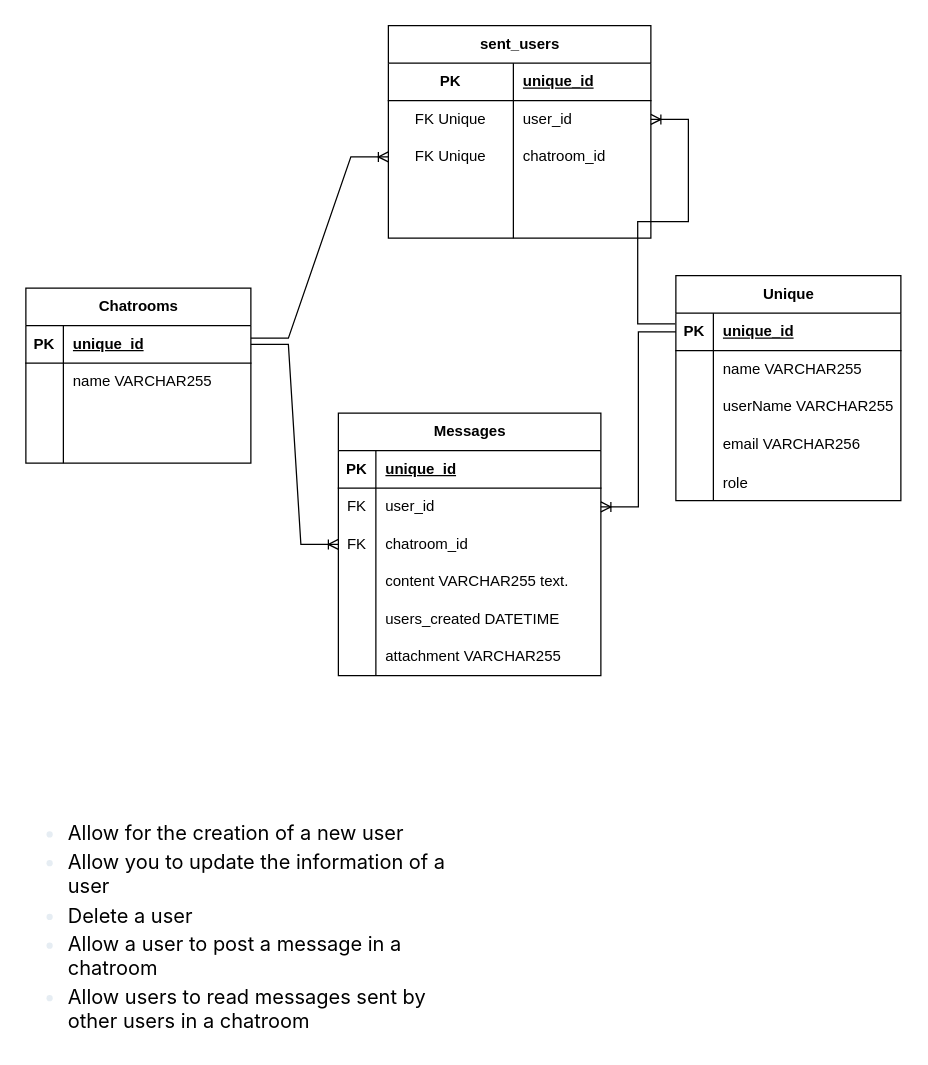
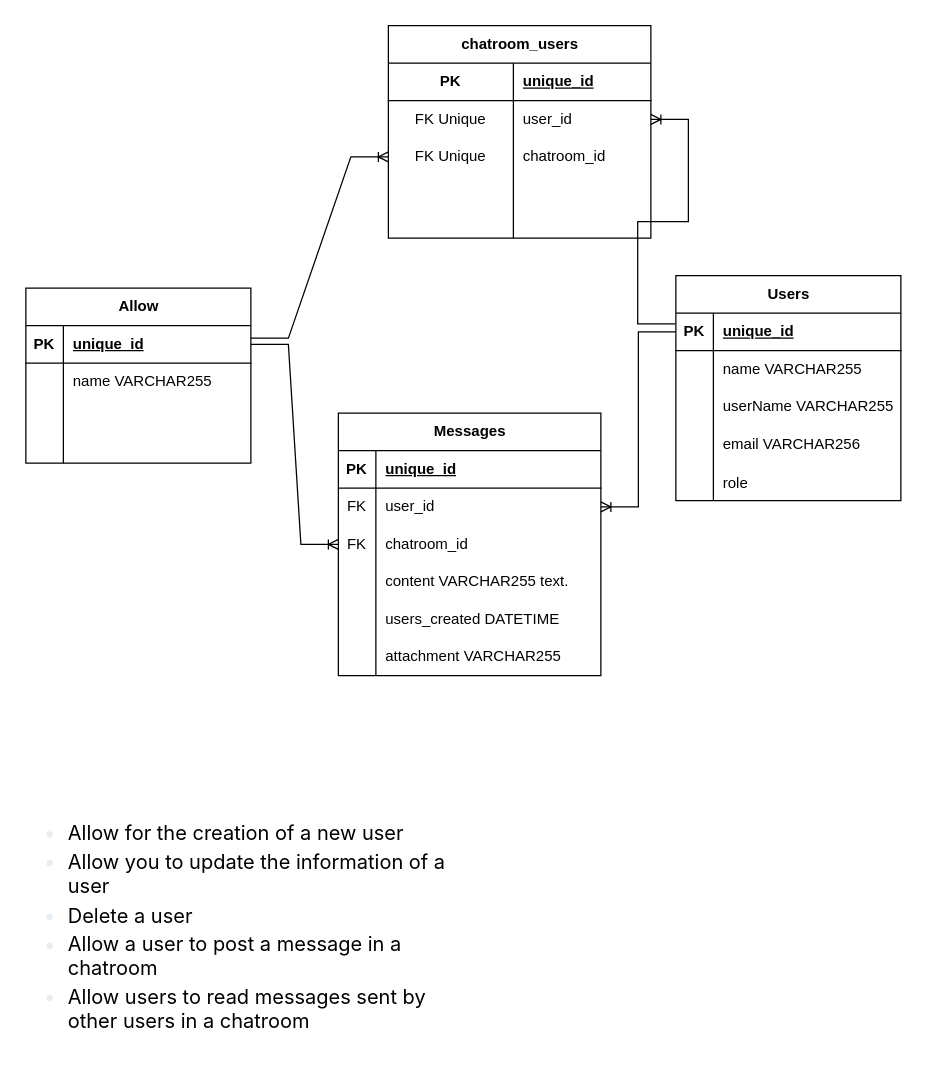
(520, 44) -> (520, 44)
(789, 294) -> (789, 294)
(139, 307) -> (139, 307)
